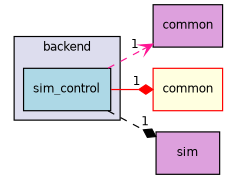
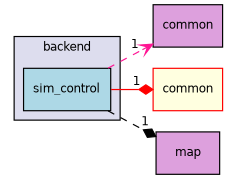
(188, 153) -> (188, 153)
